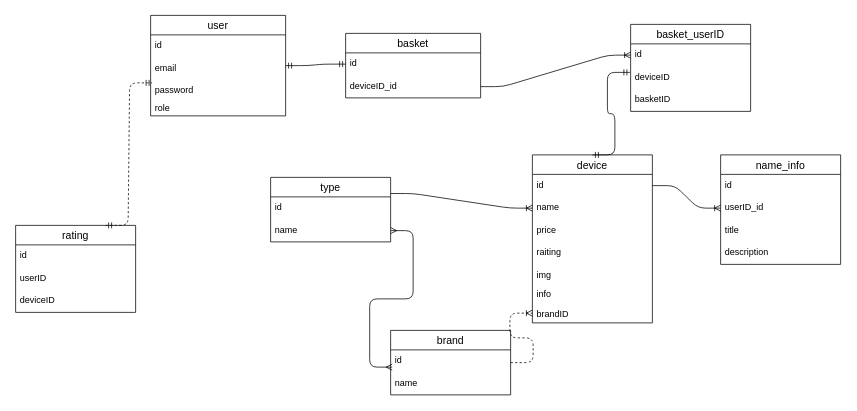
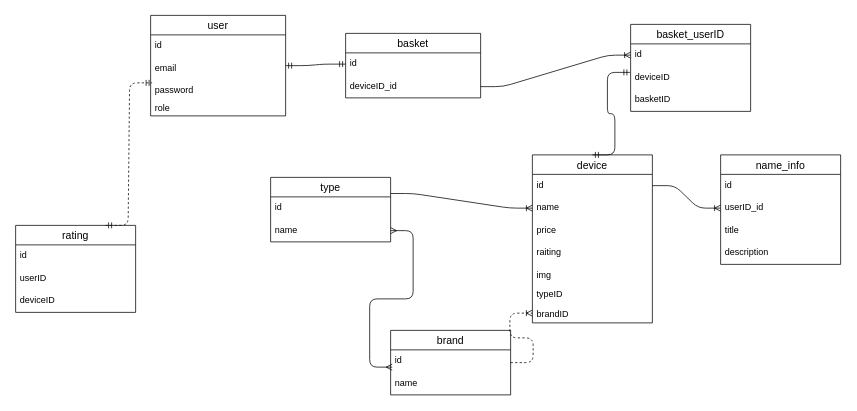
(545, 294) -> (551, 294)
